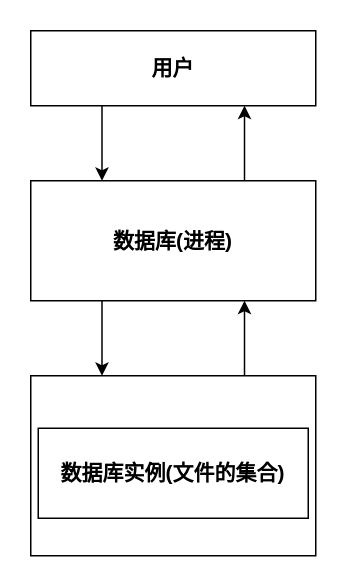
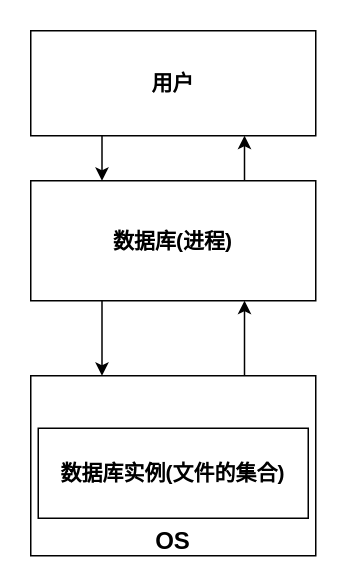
(173, 68) -> (173, 83)
none -> (173, 541)
